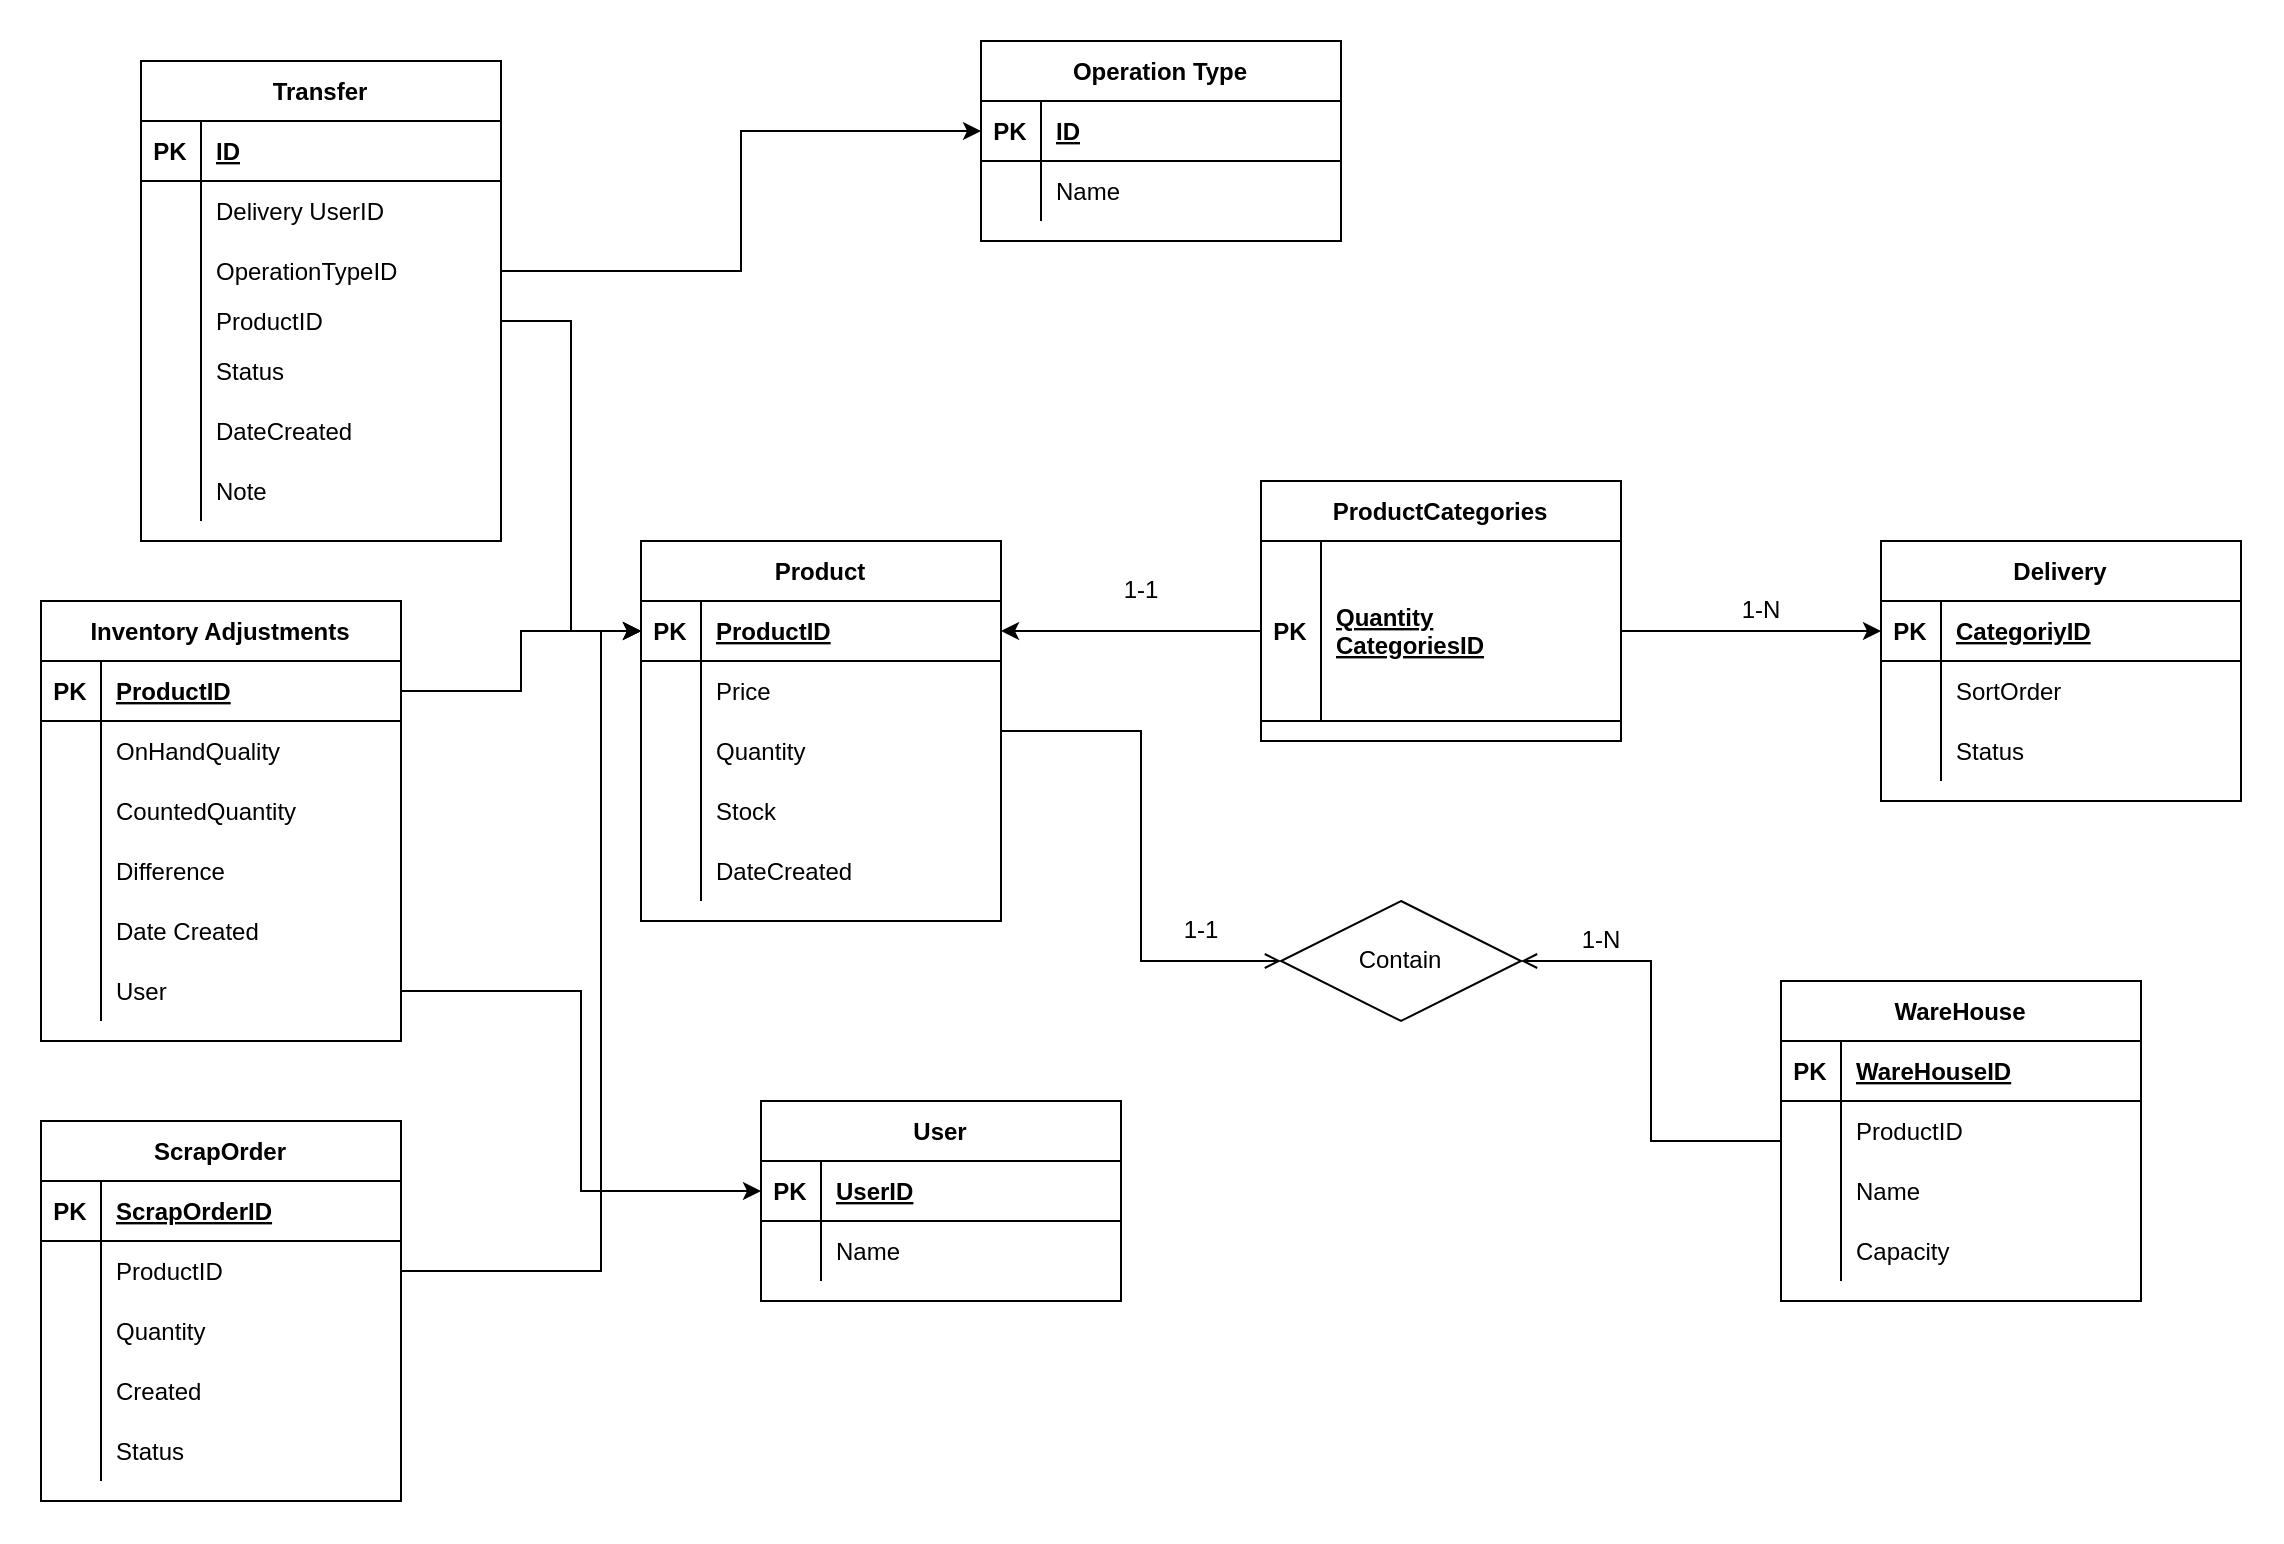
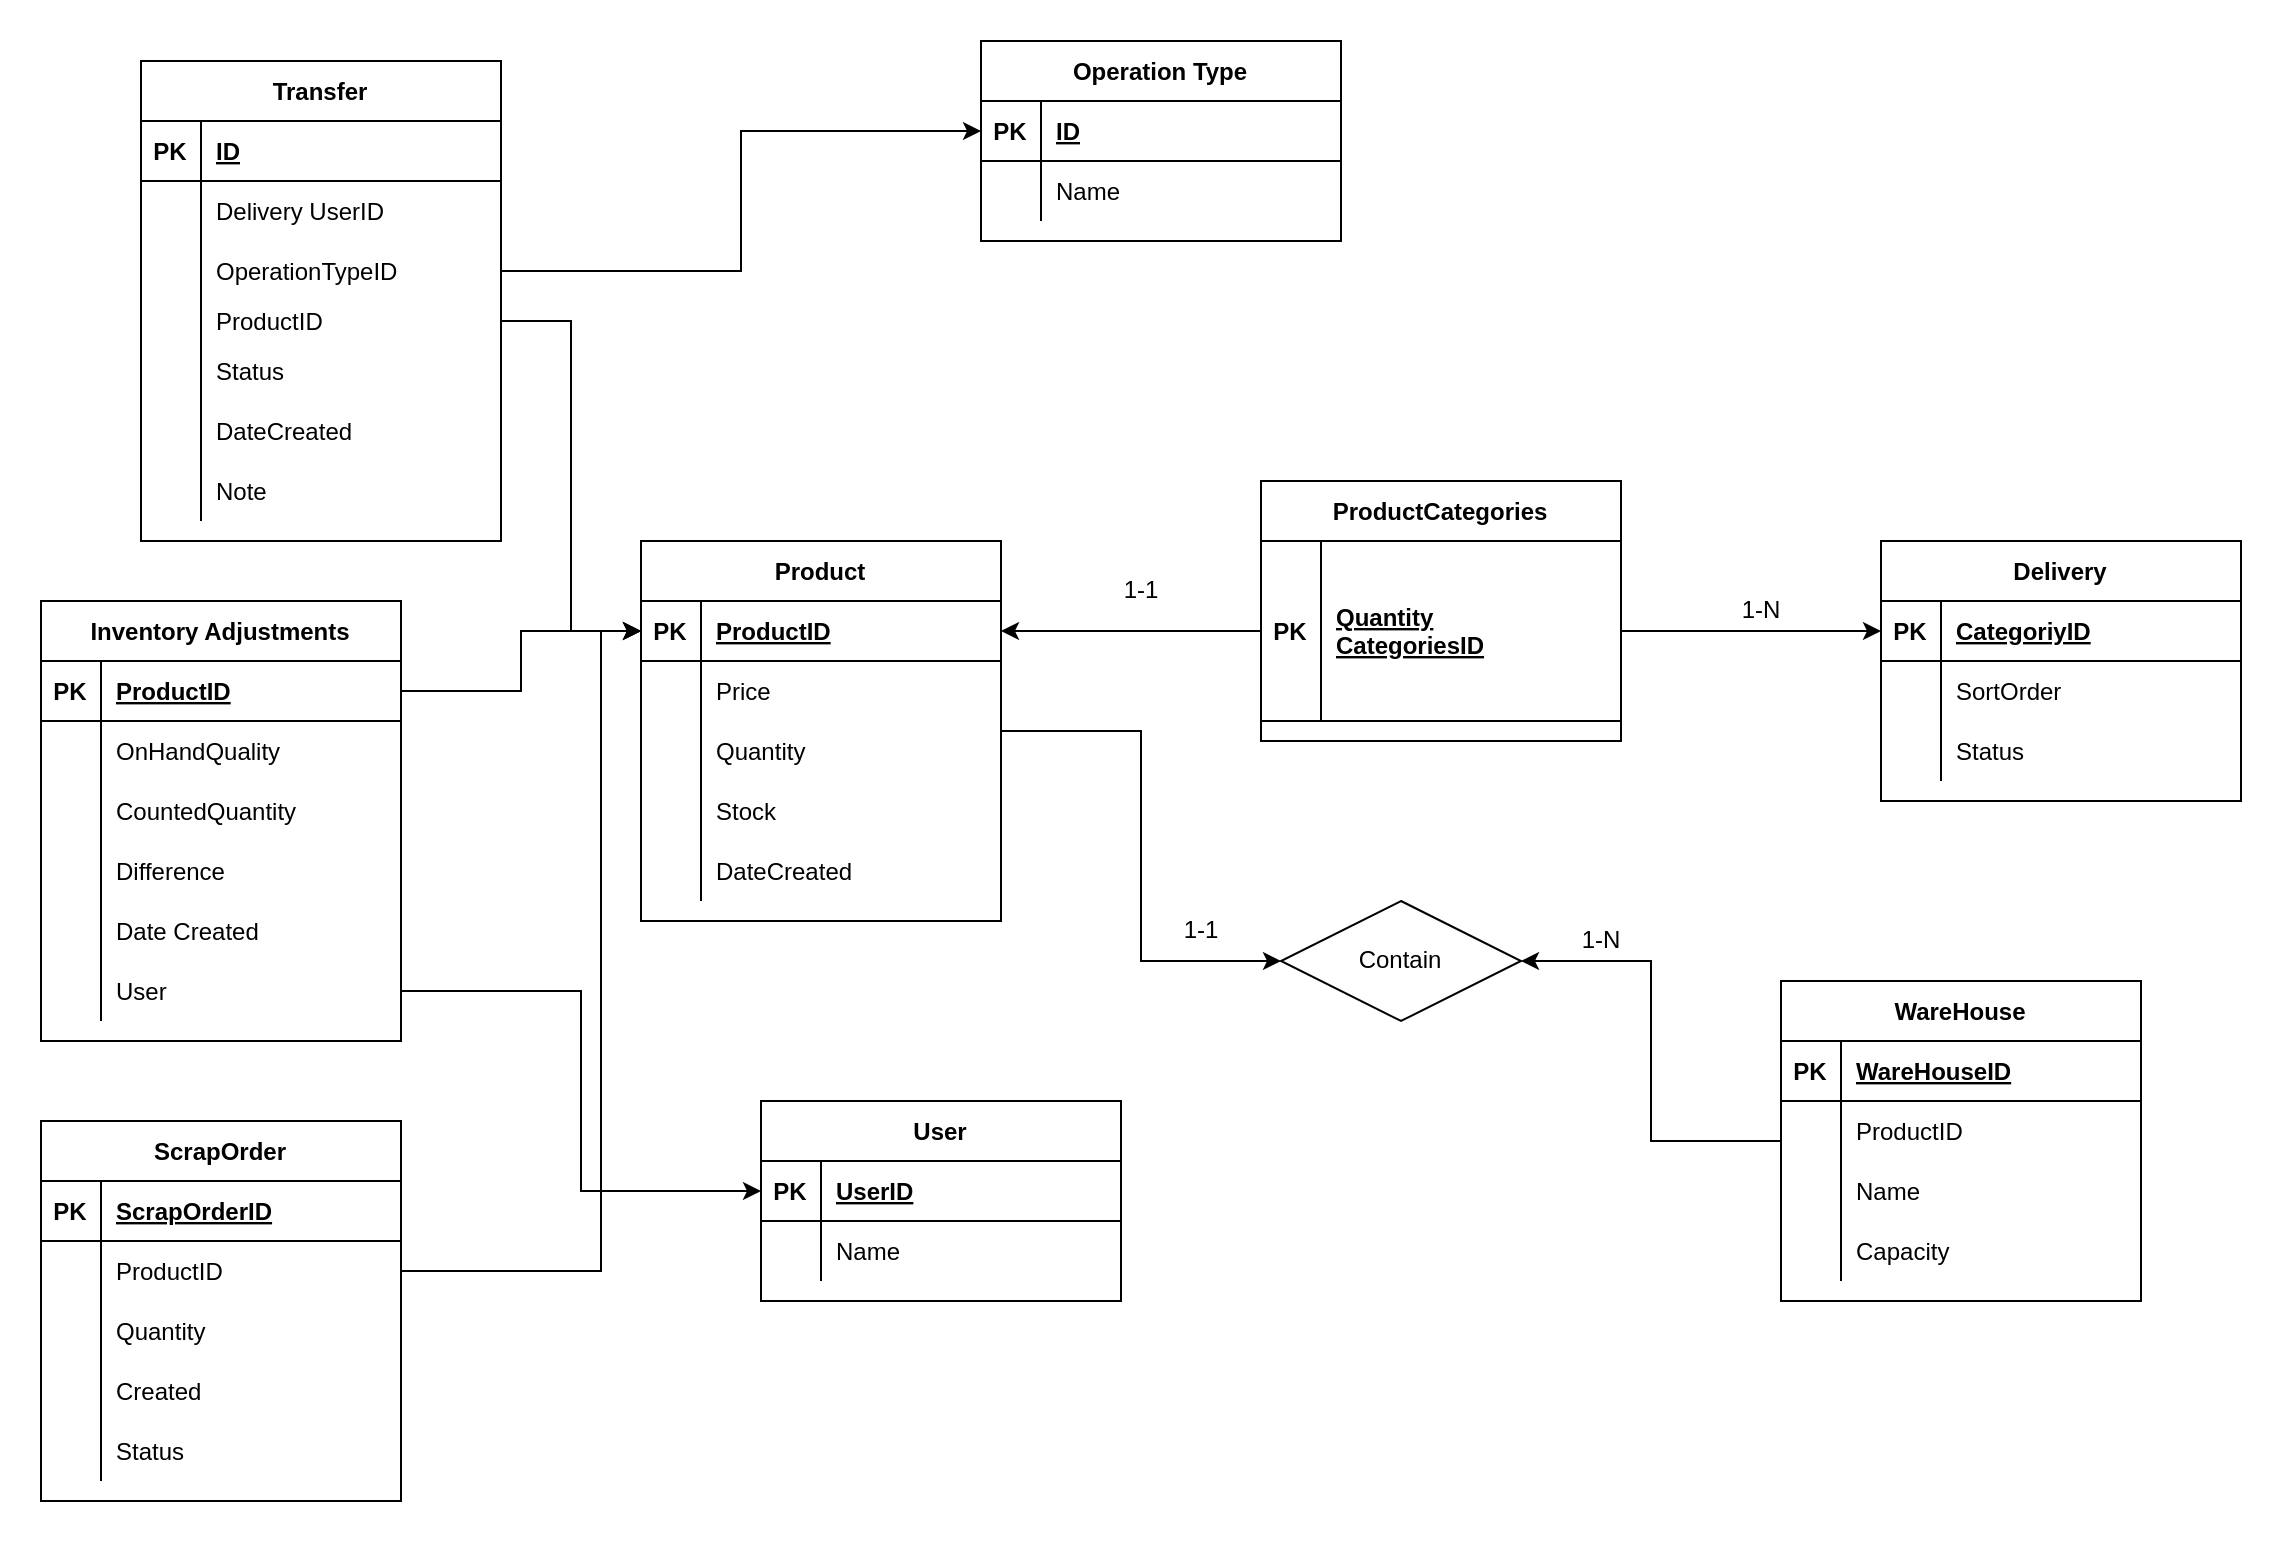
(1268, 961) -> (1266, 961)
(1533, 961) -> (1536, 961)
